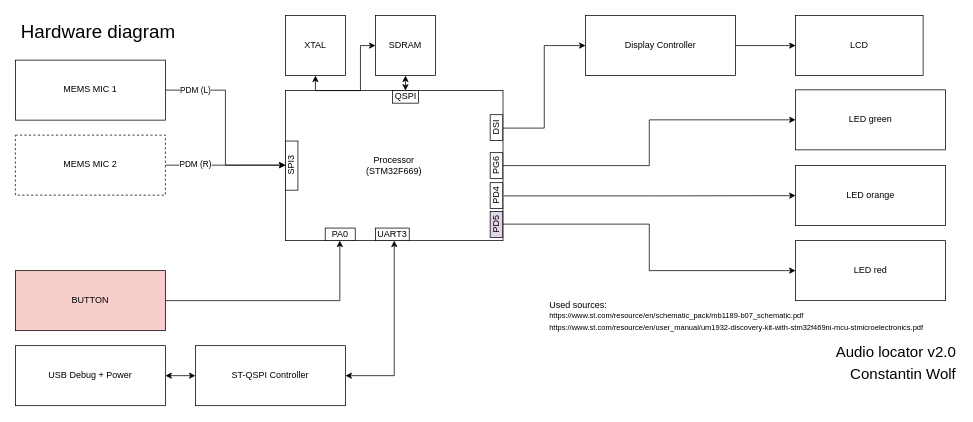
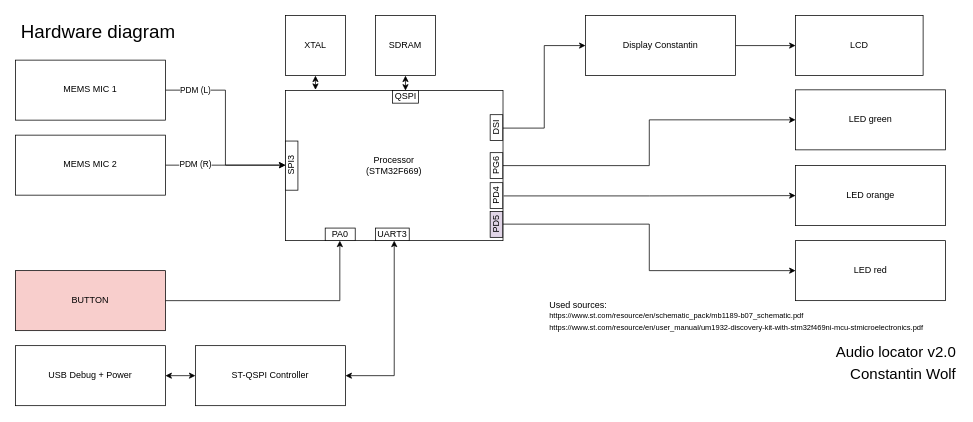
(660, 45) -> (660, 45)
(360, 64) -> (315, 84)
(90, 165) -> (90, 165)
